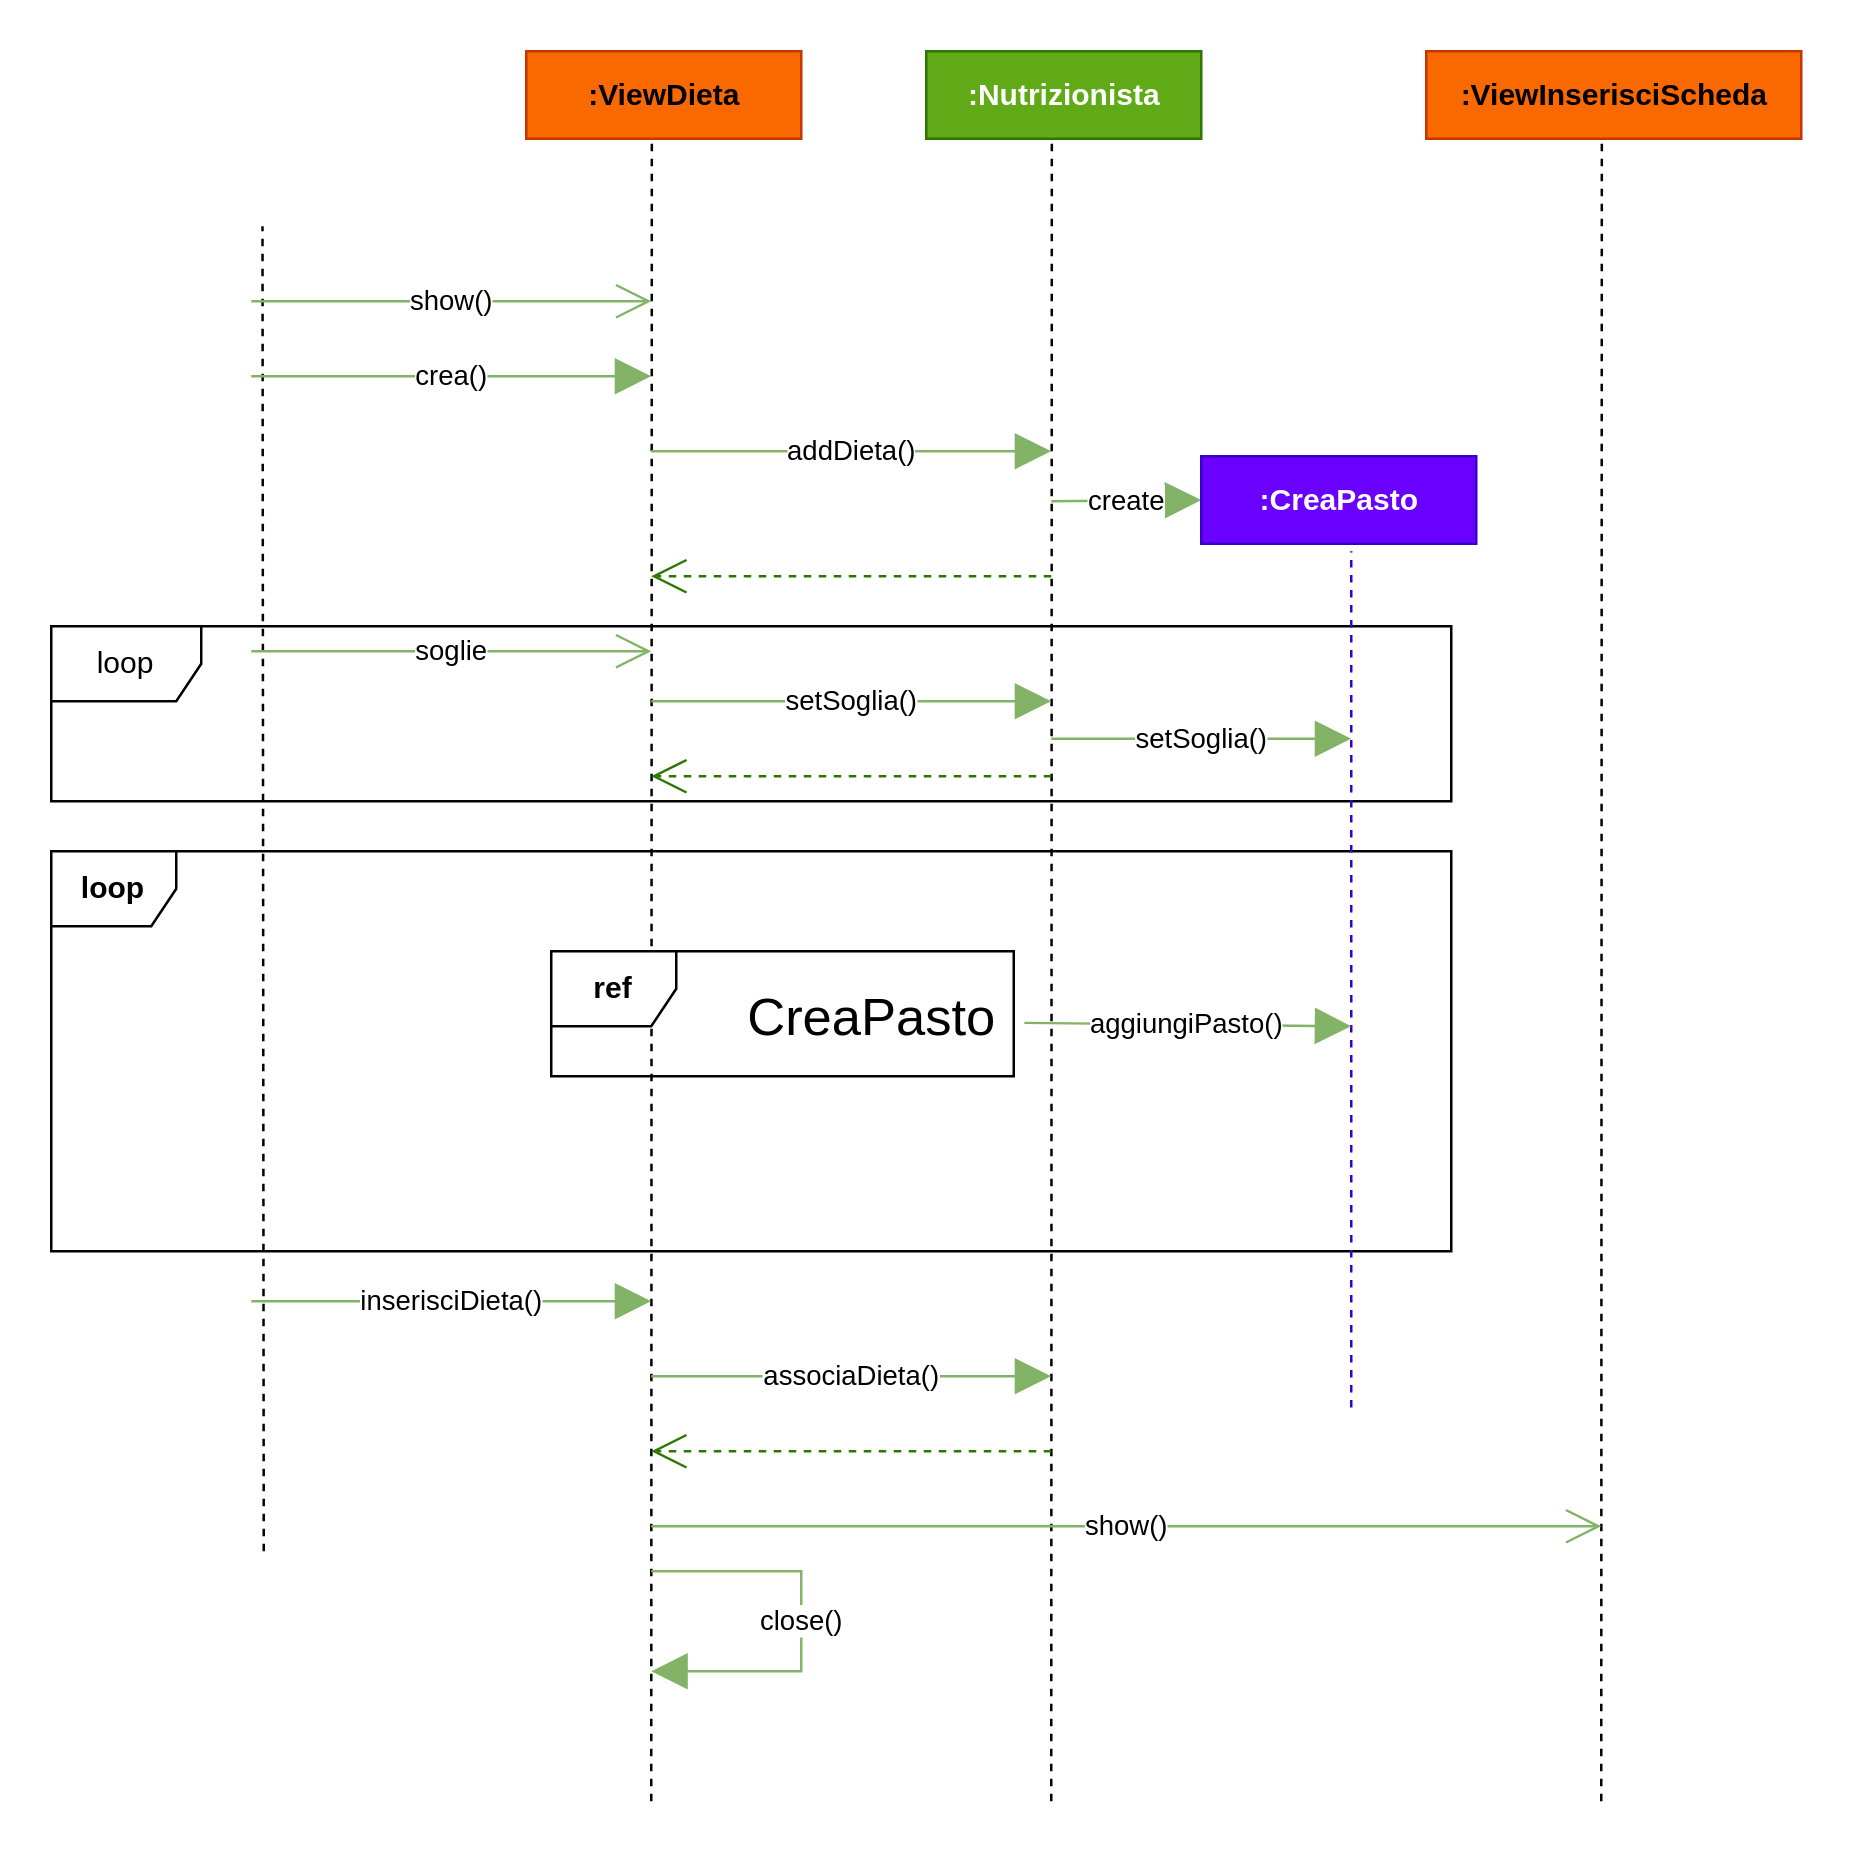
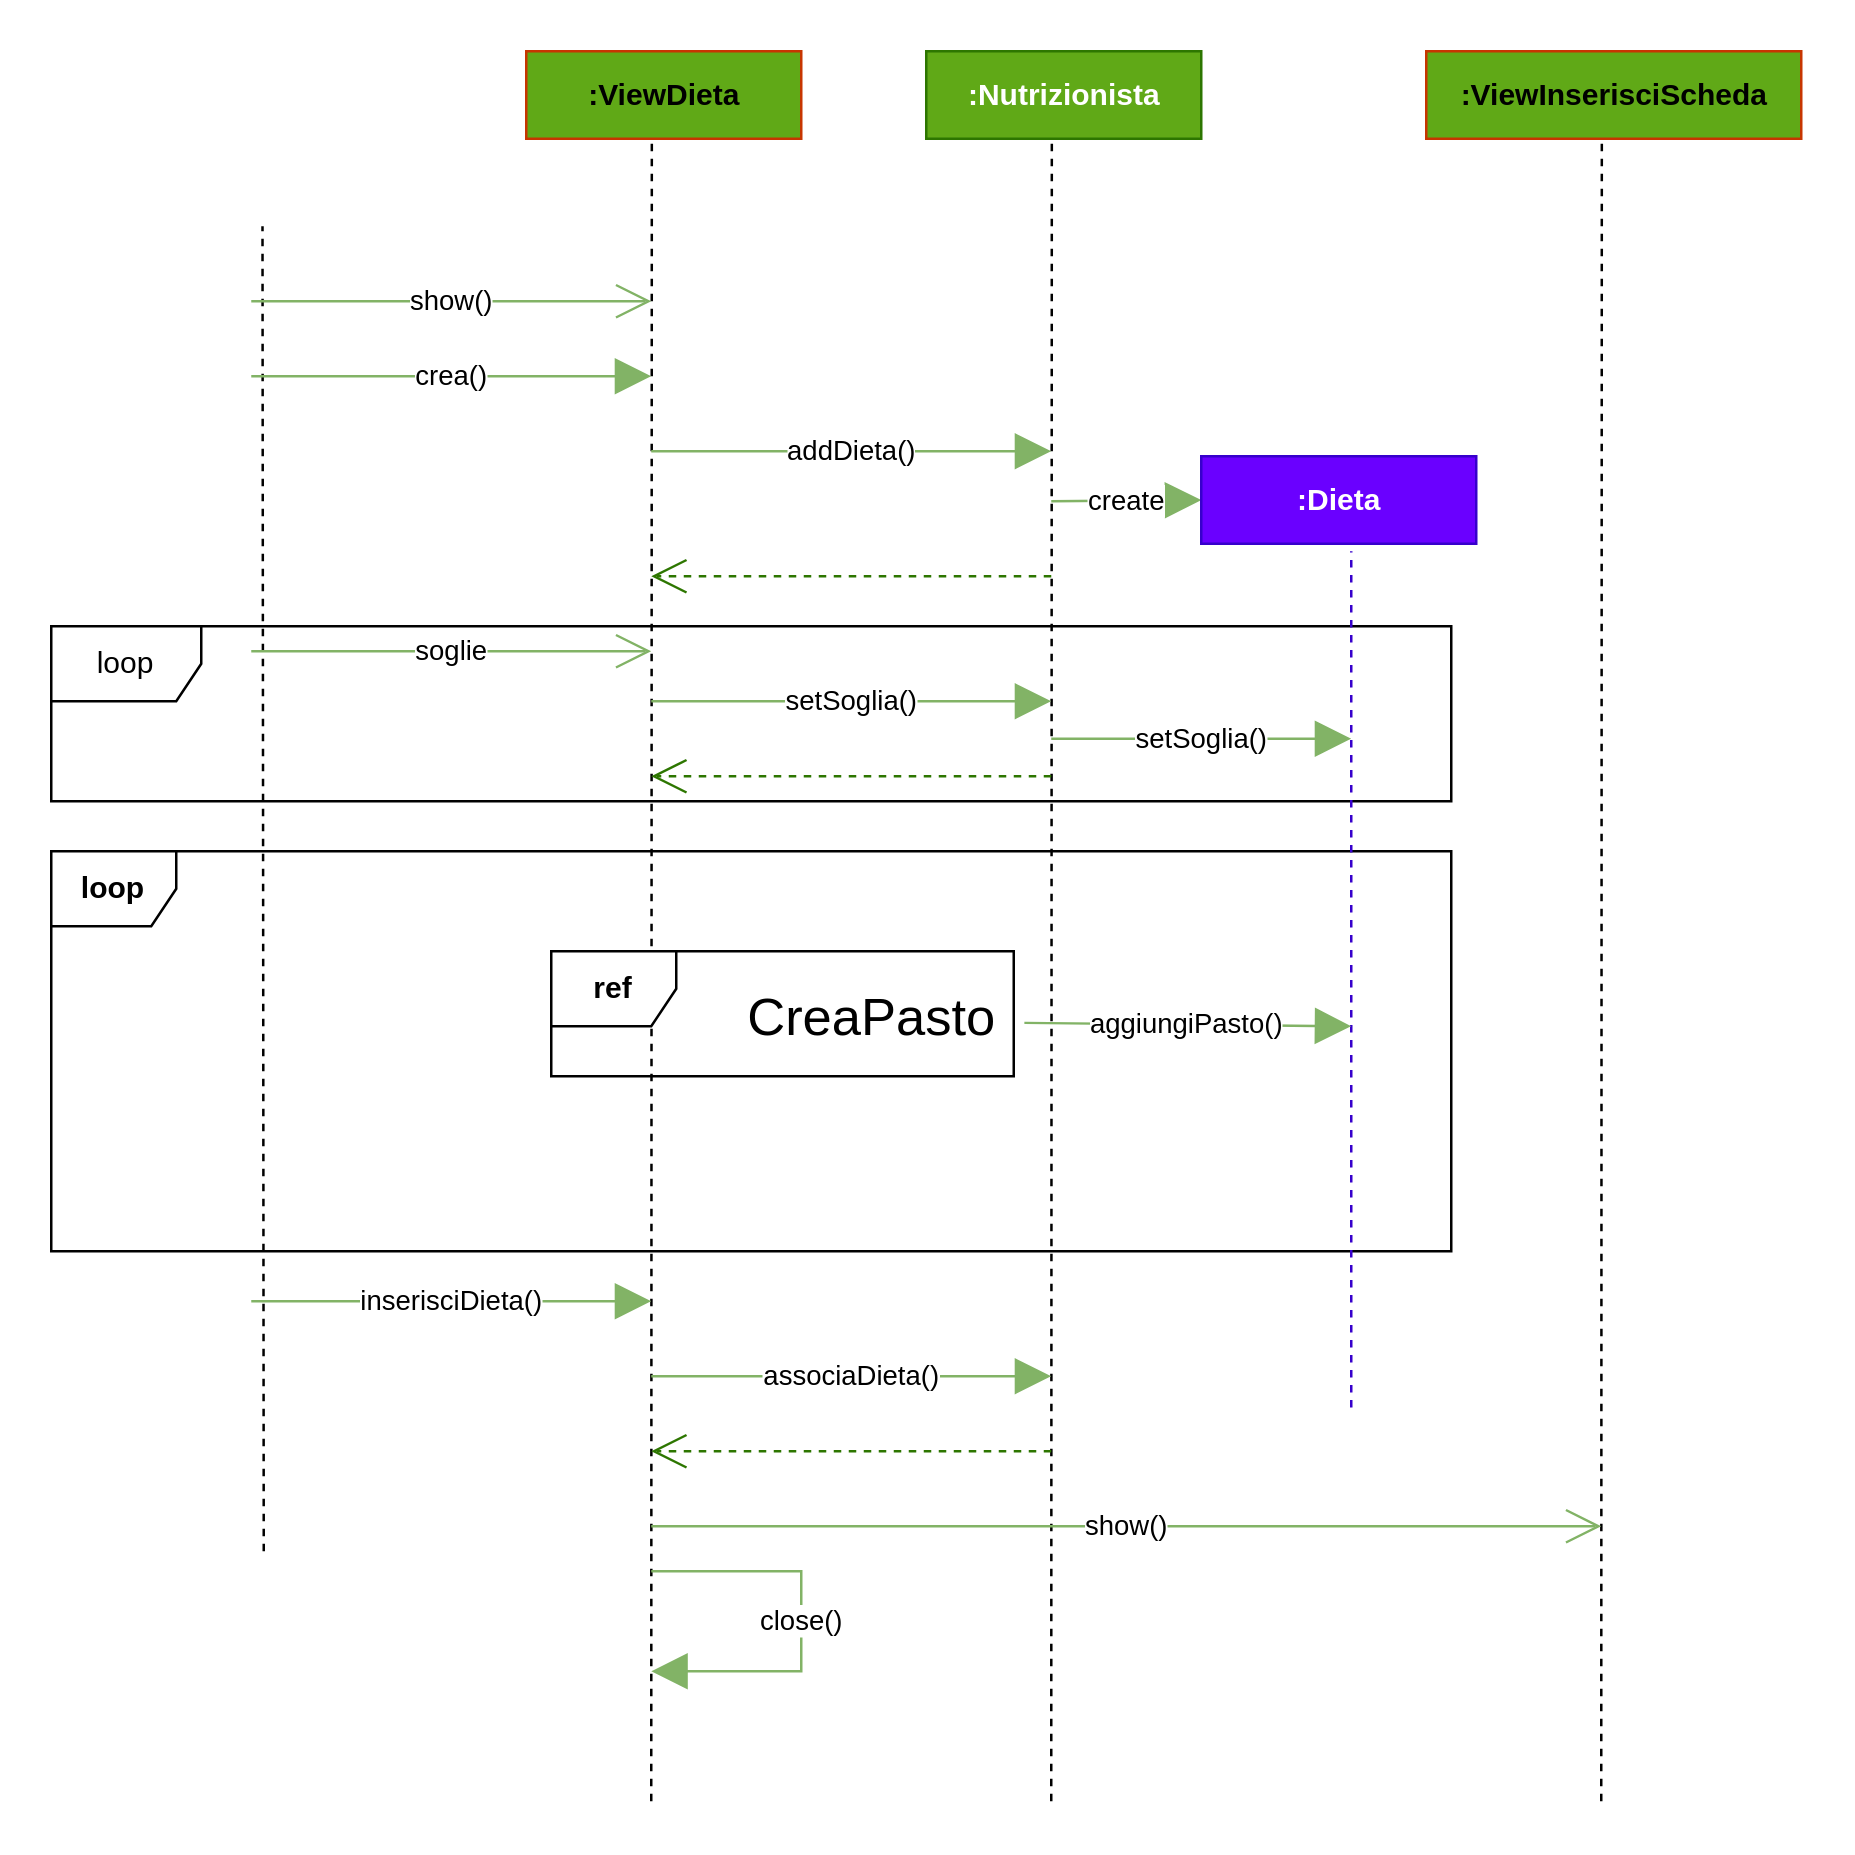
(664, 95) -> (664, 95)
(1614, 95) -> (1614, 95)
(1340, 501) -> (1340, 501)
